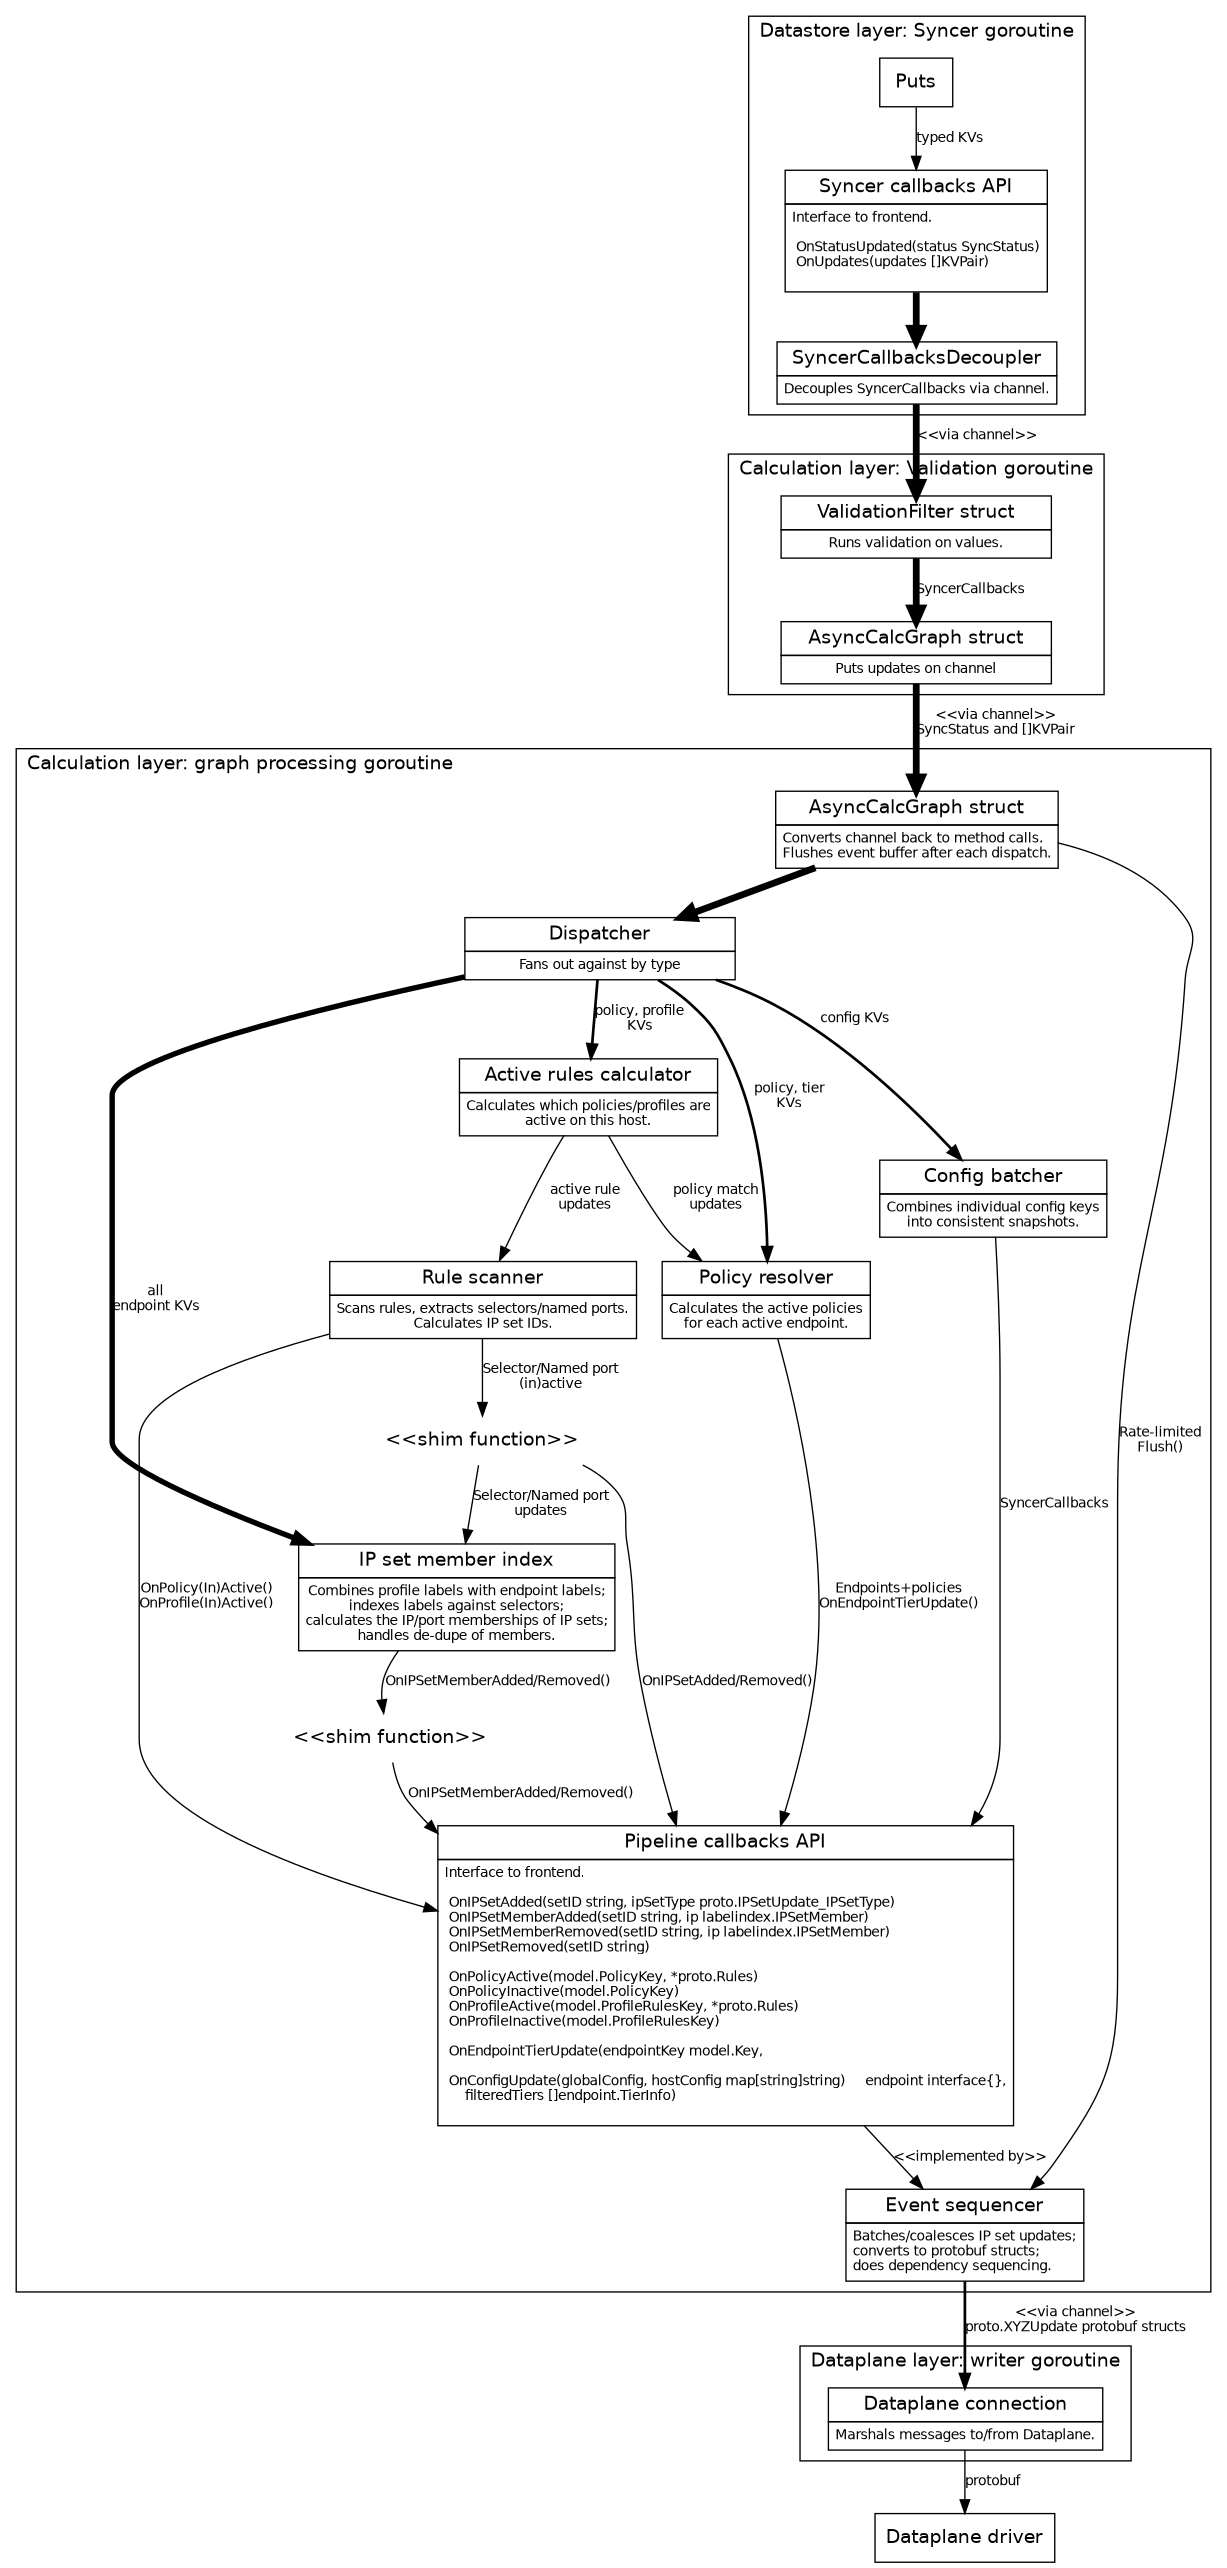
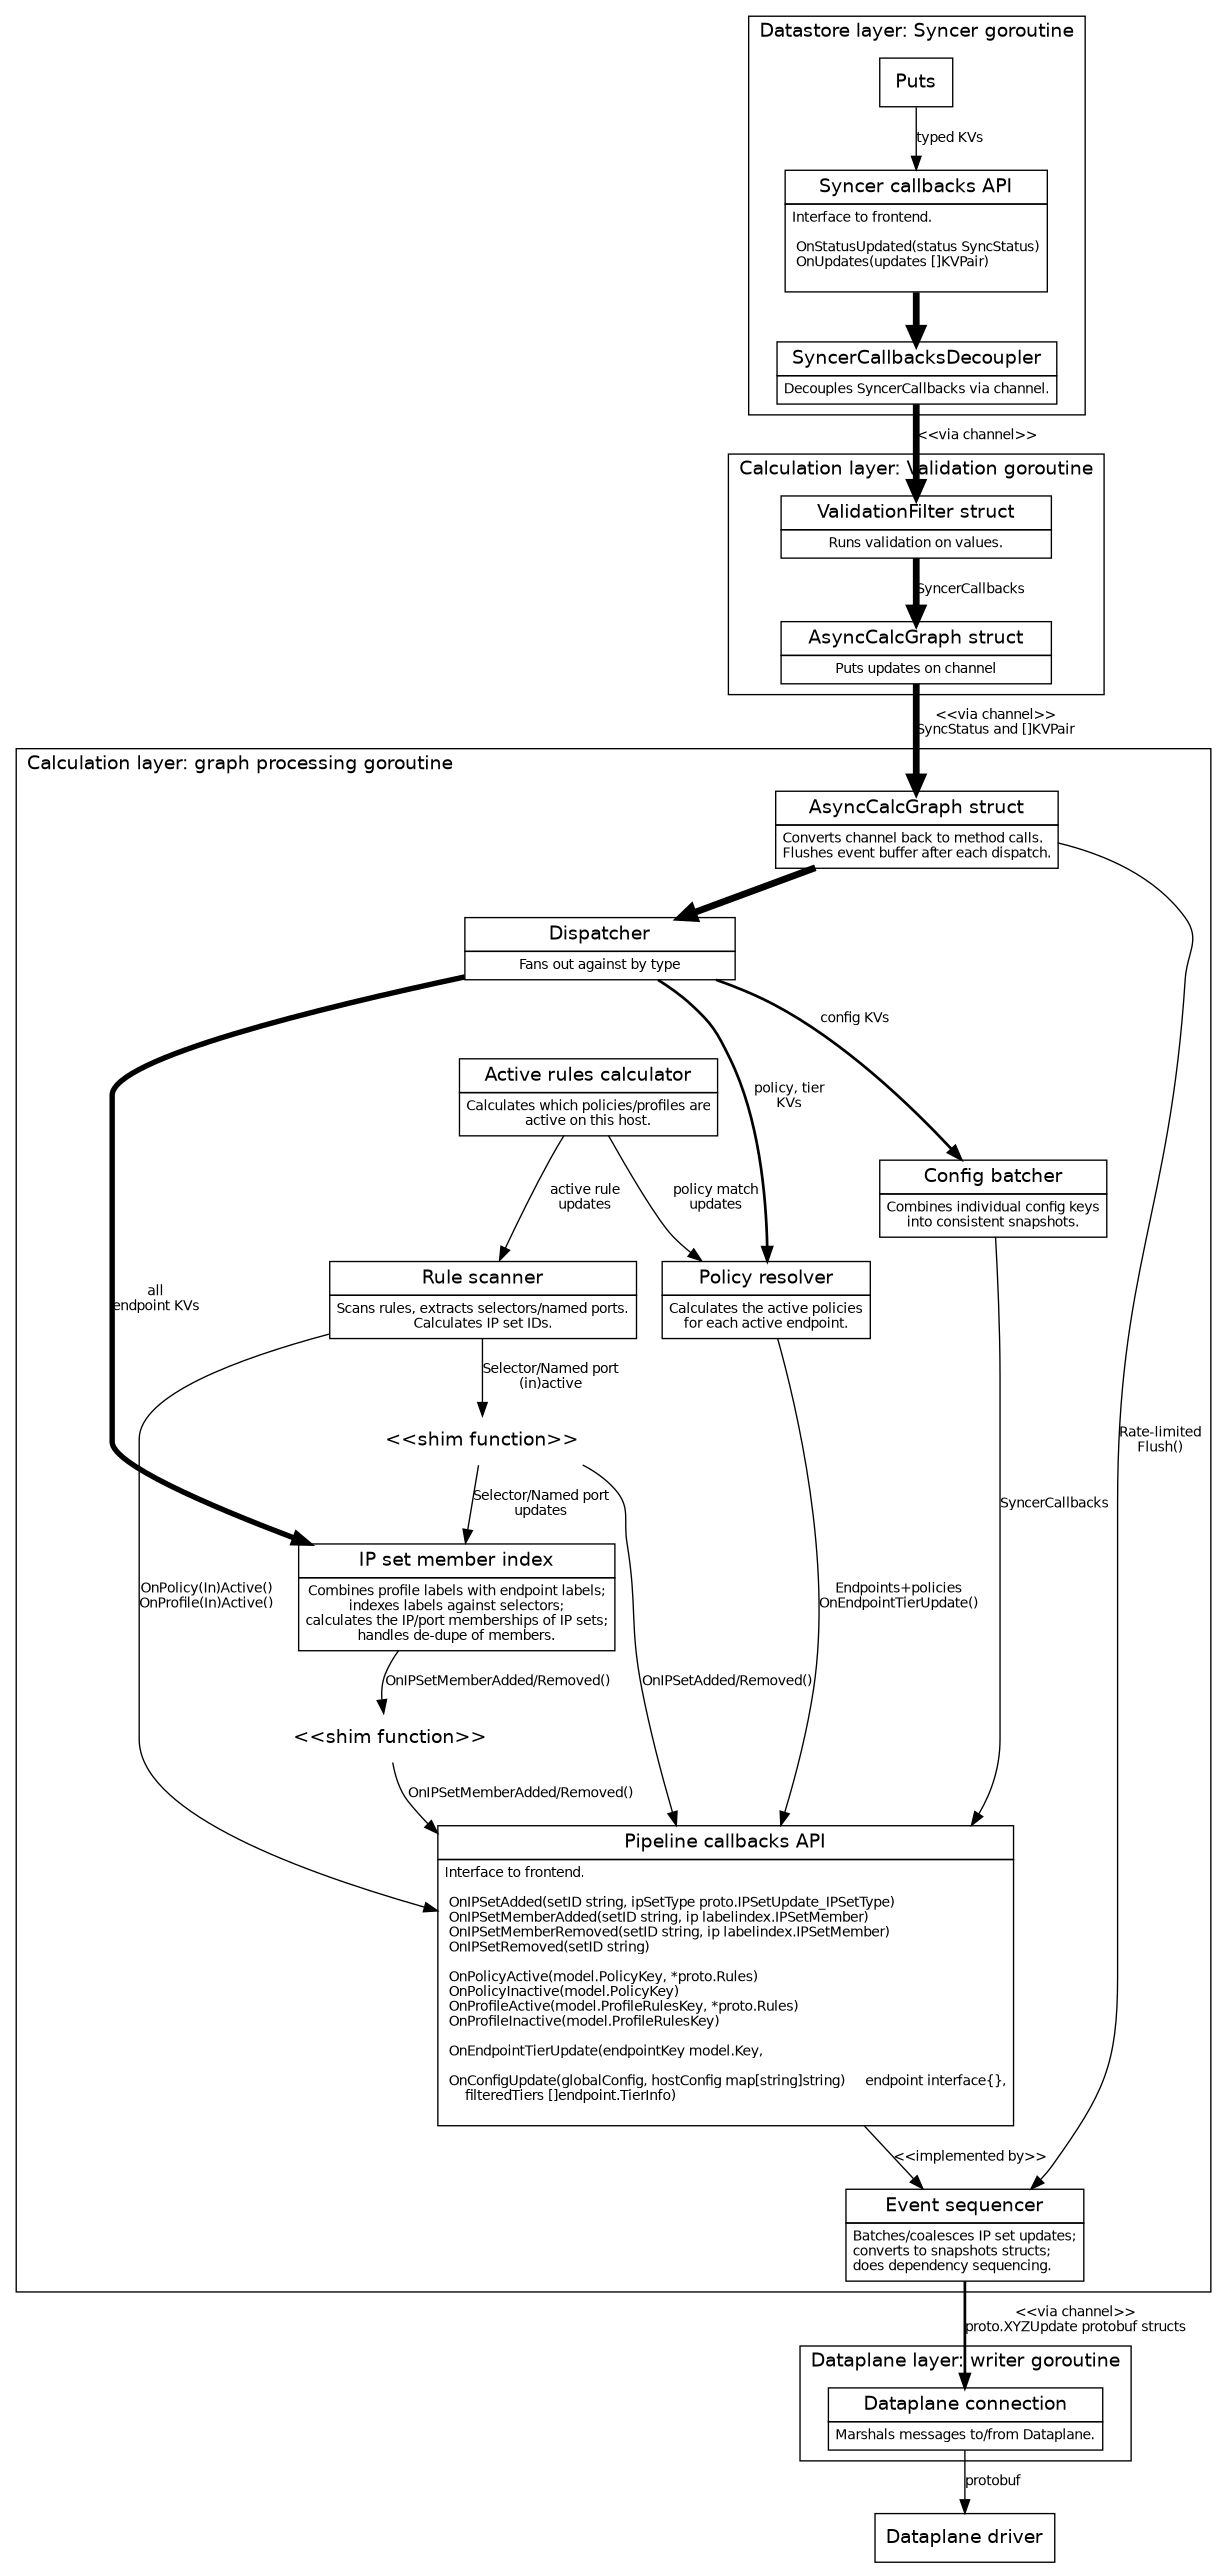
(595, 1012) -> none
(947, 2251) -> (952, 2251)
